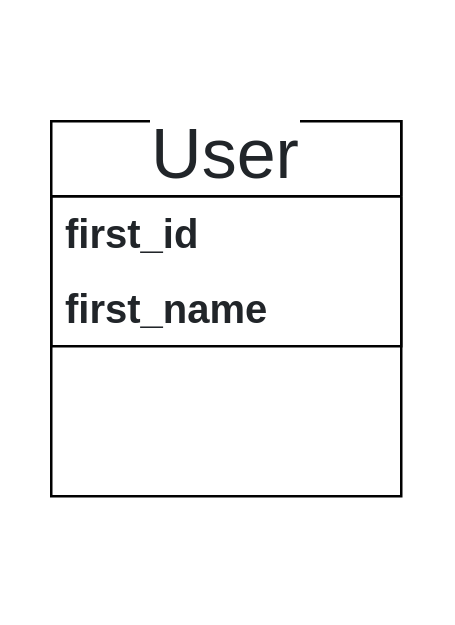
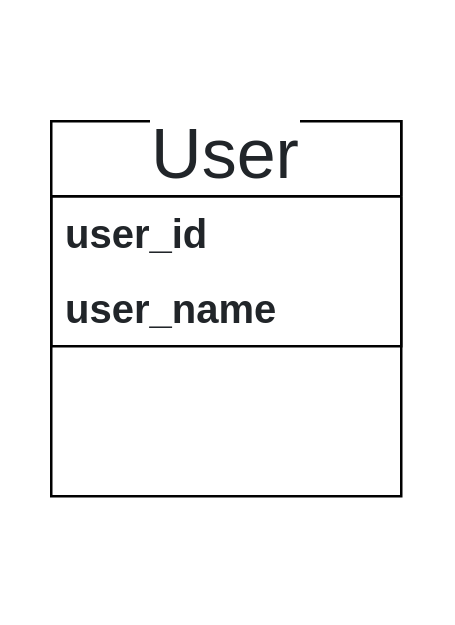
(126, 234) -> (121, 234)
(146, 309) -> (142, 309)
